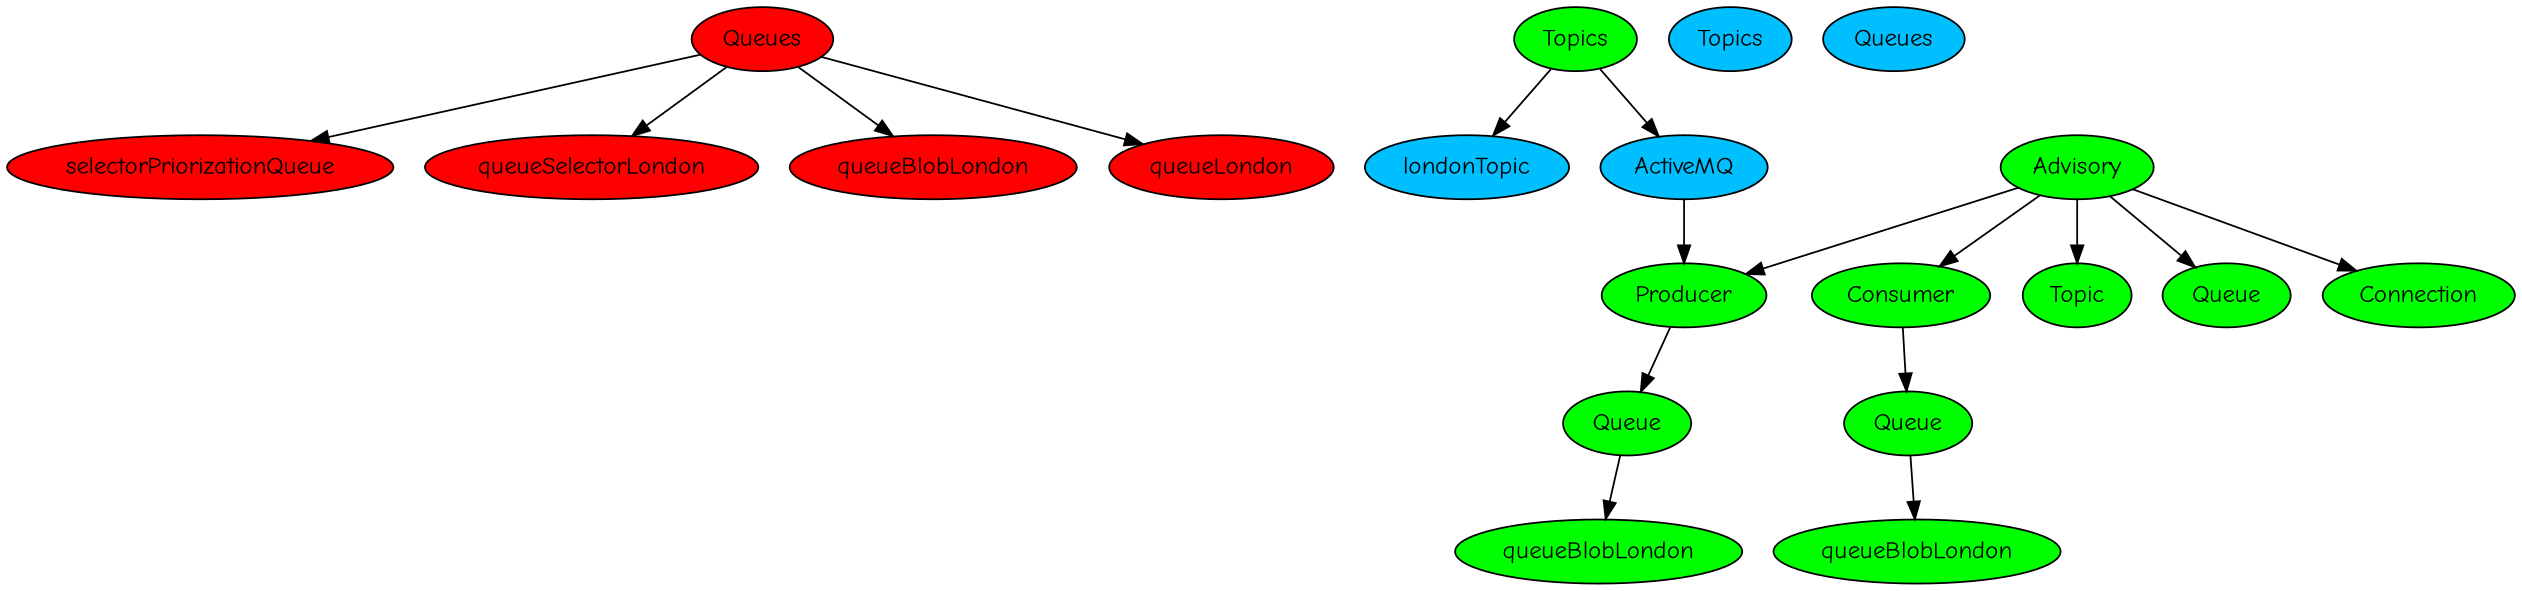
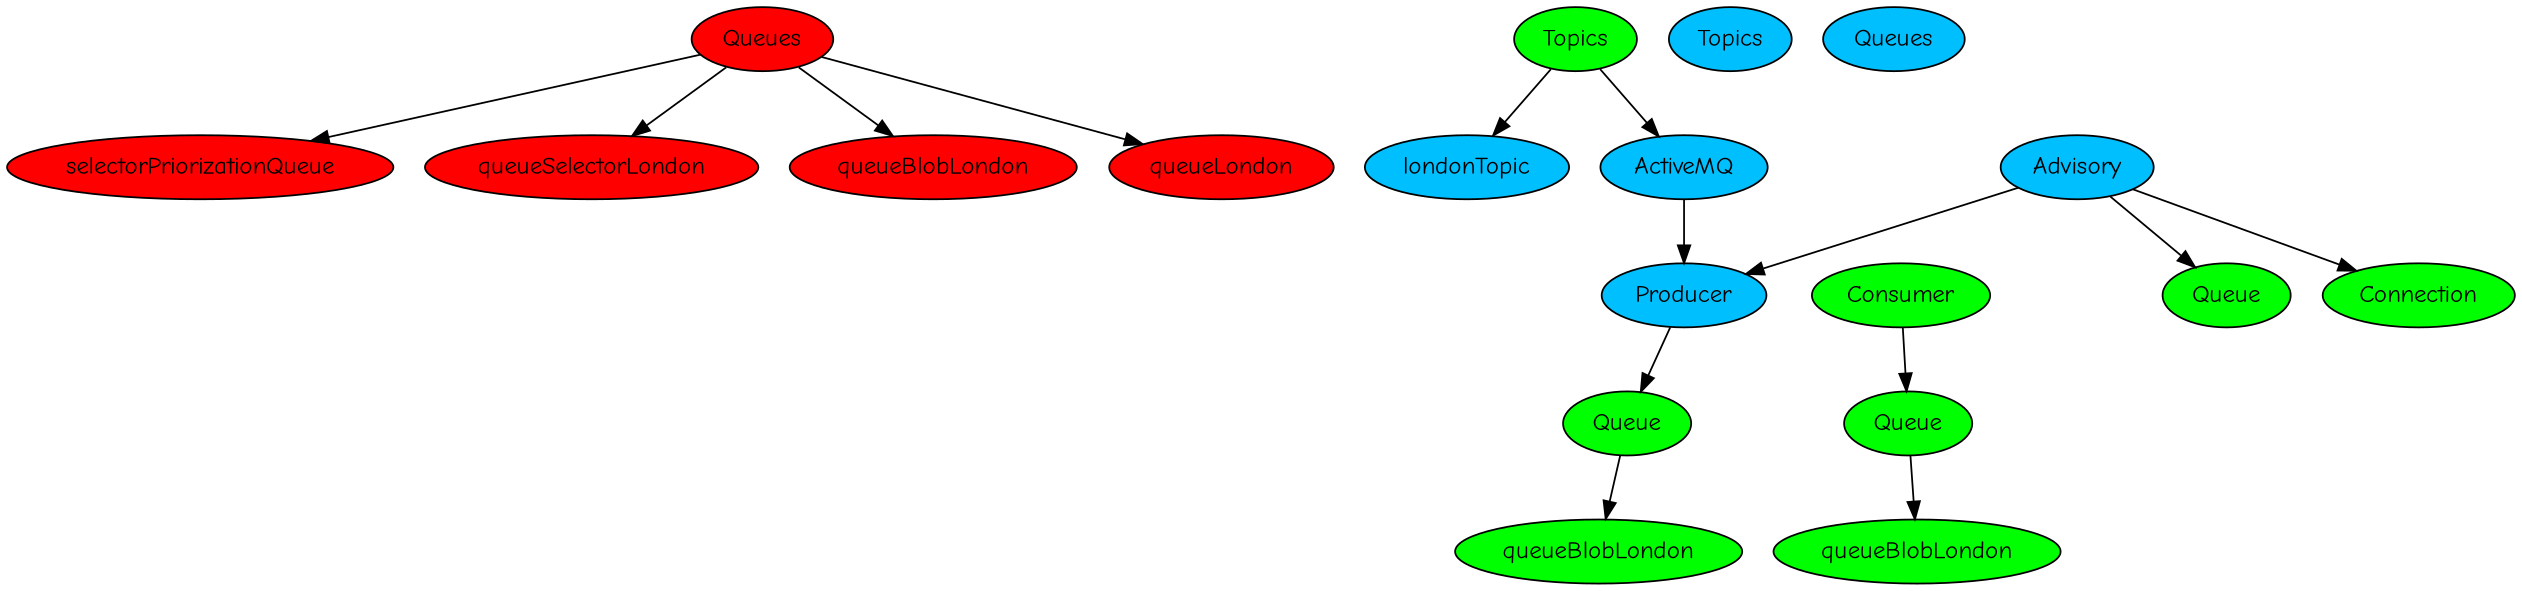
(2077, 167) -> (2077, 167)
(1997, 226) -> none
(1684, 295) -> (1684, 295)
(2077, 295) -> none
